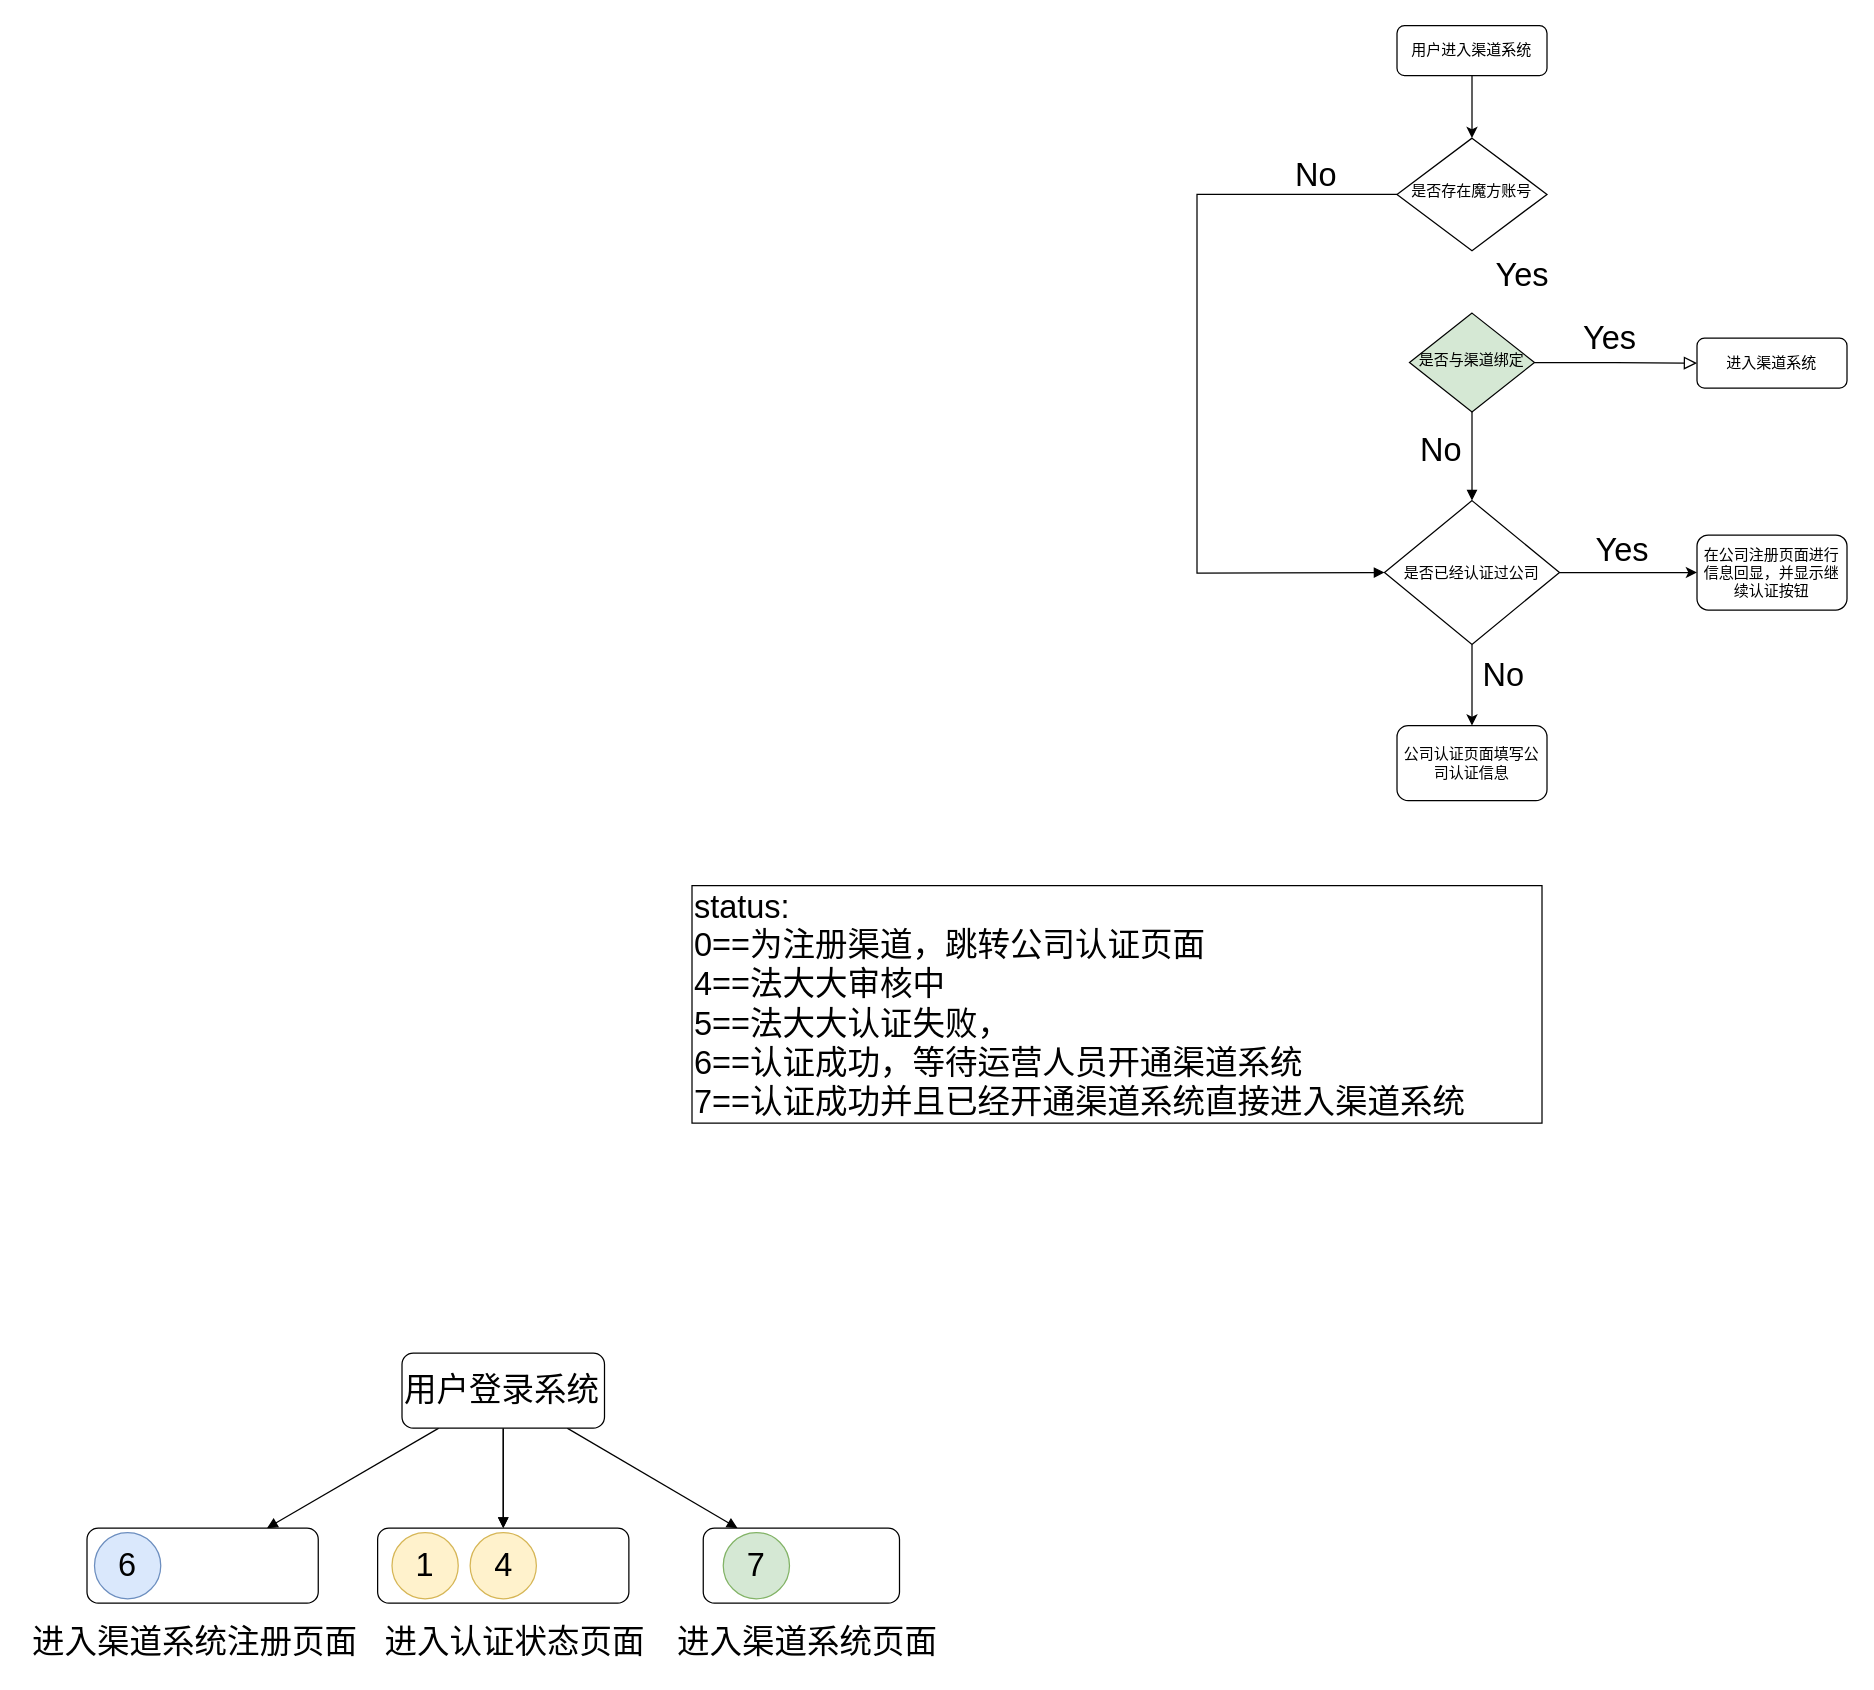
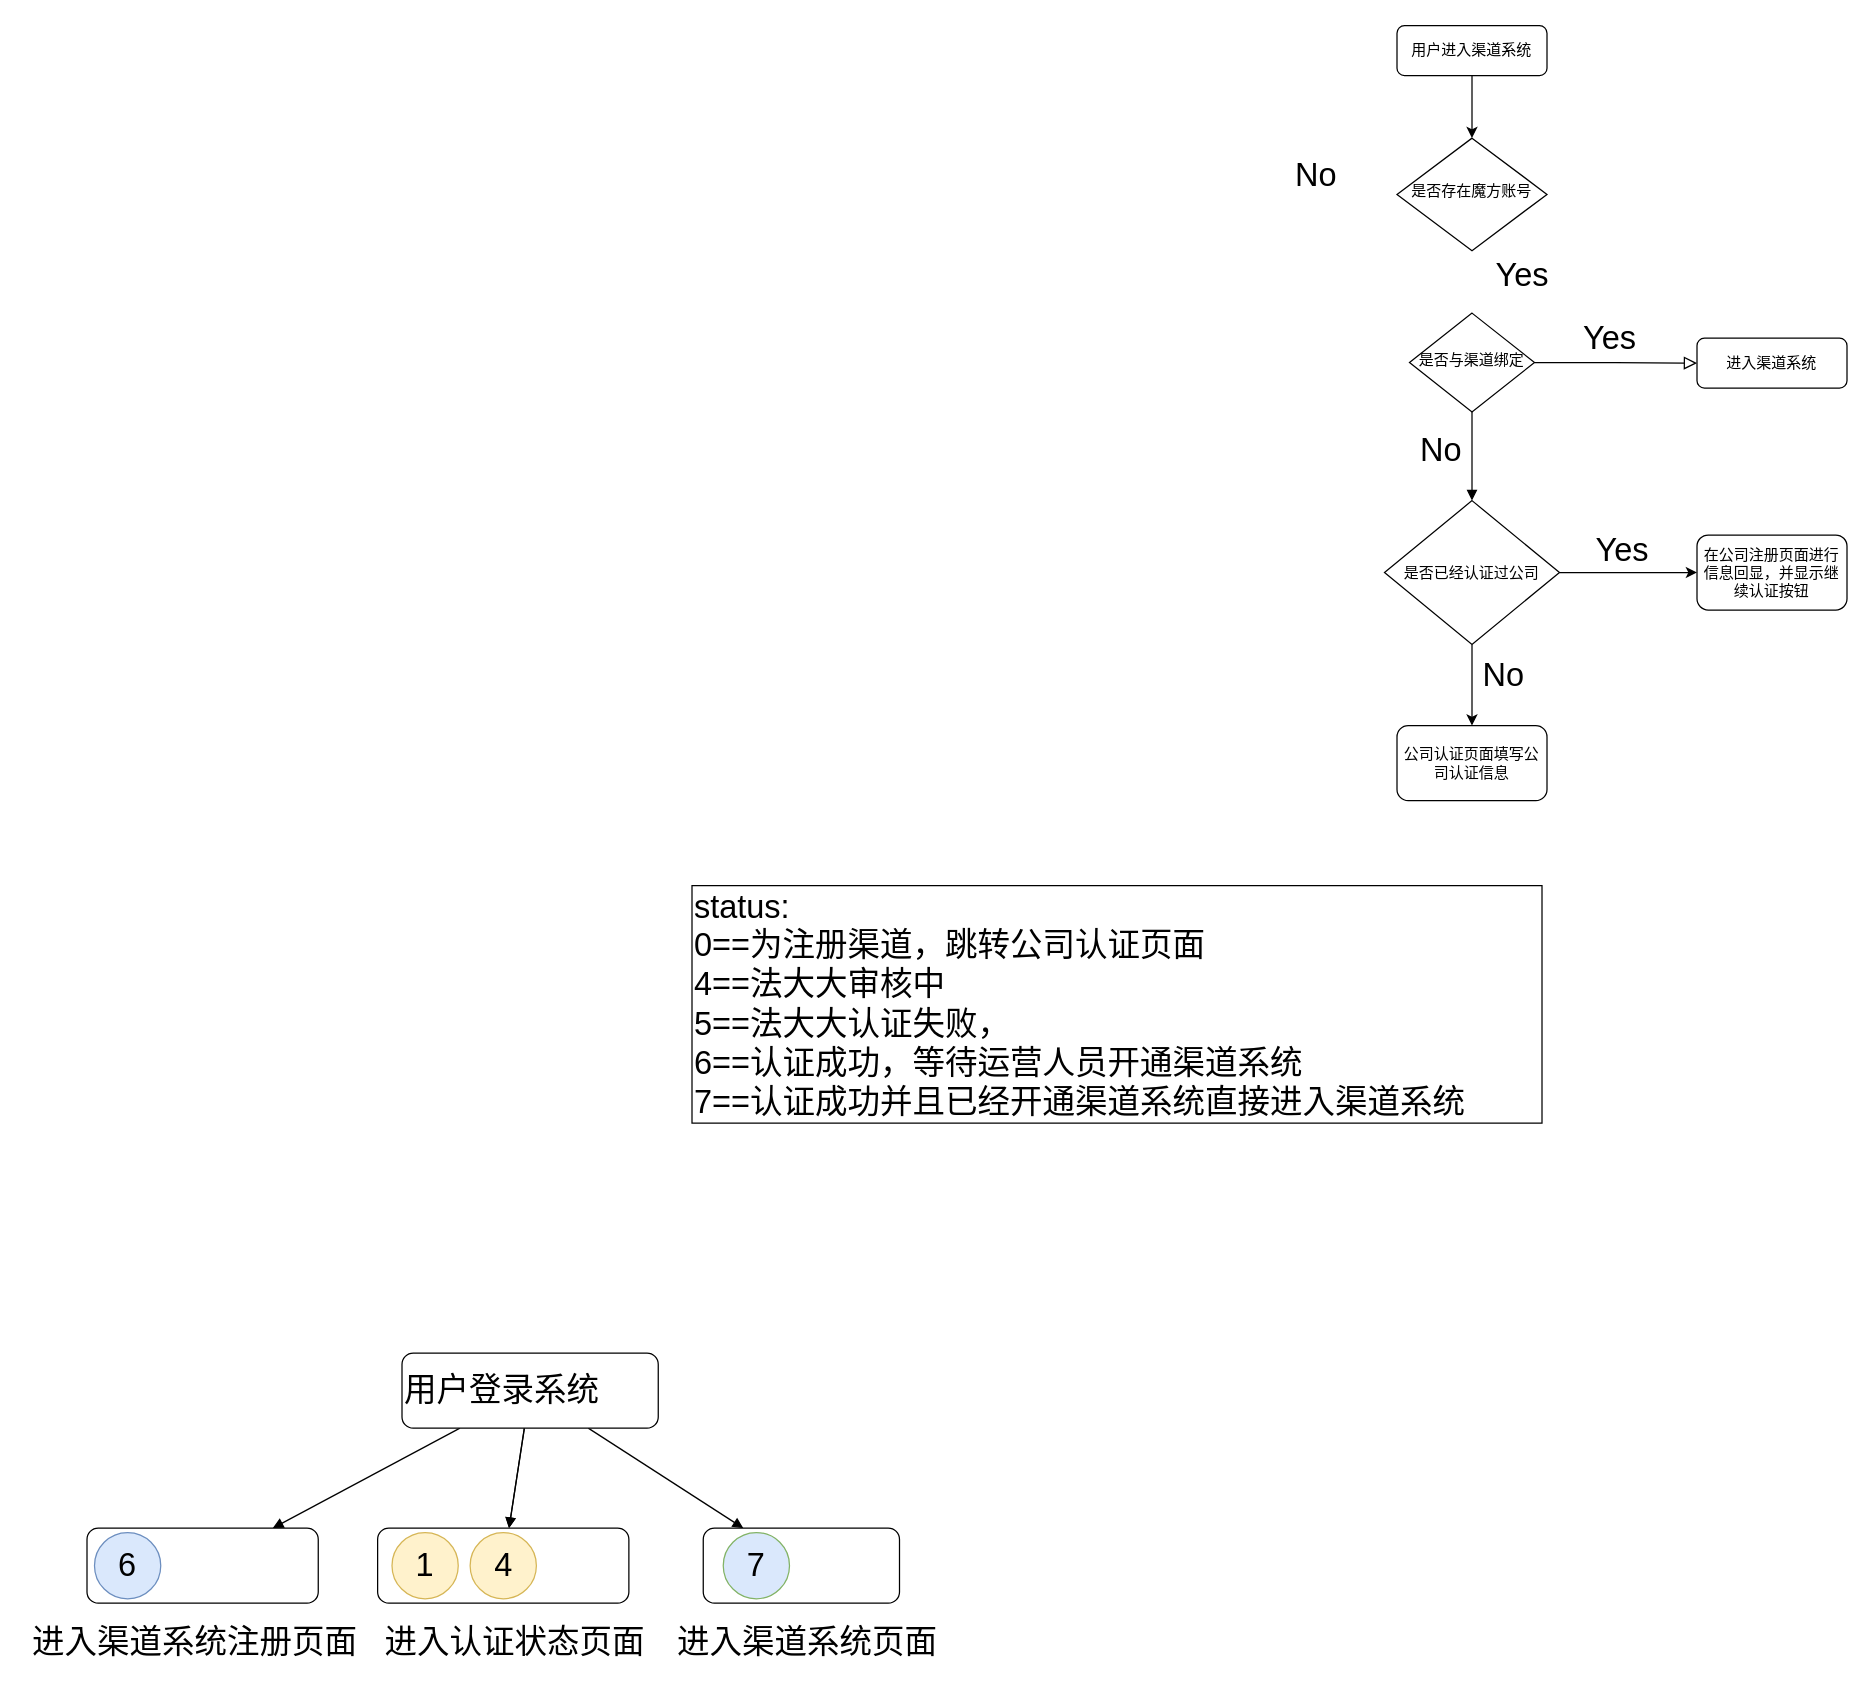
(1472, 363) -> (1472, 363)
(1197, 372) -> none
(503, 1391) -> (530, 1391)
(756, 1566) -> (756, 1566)
